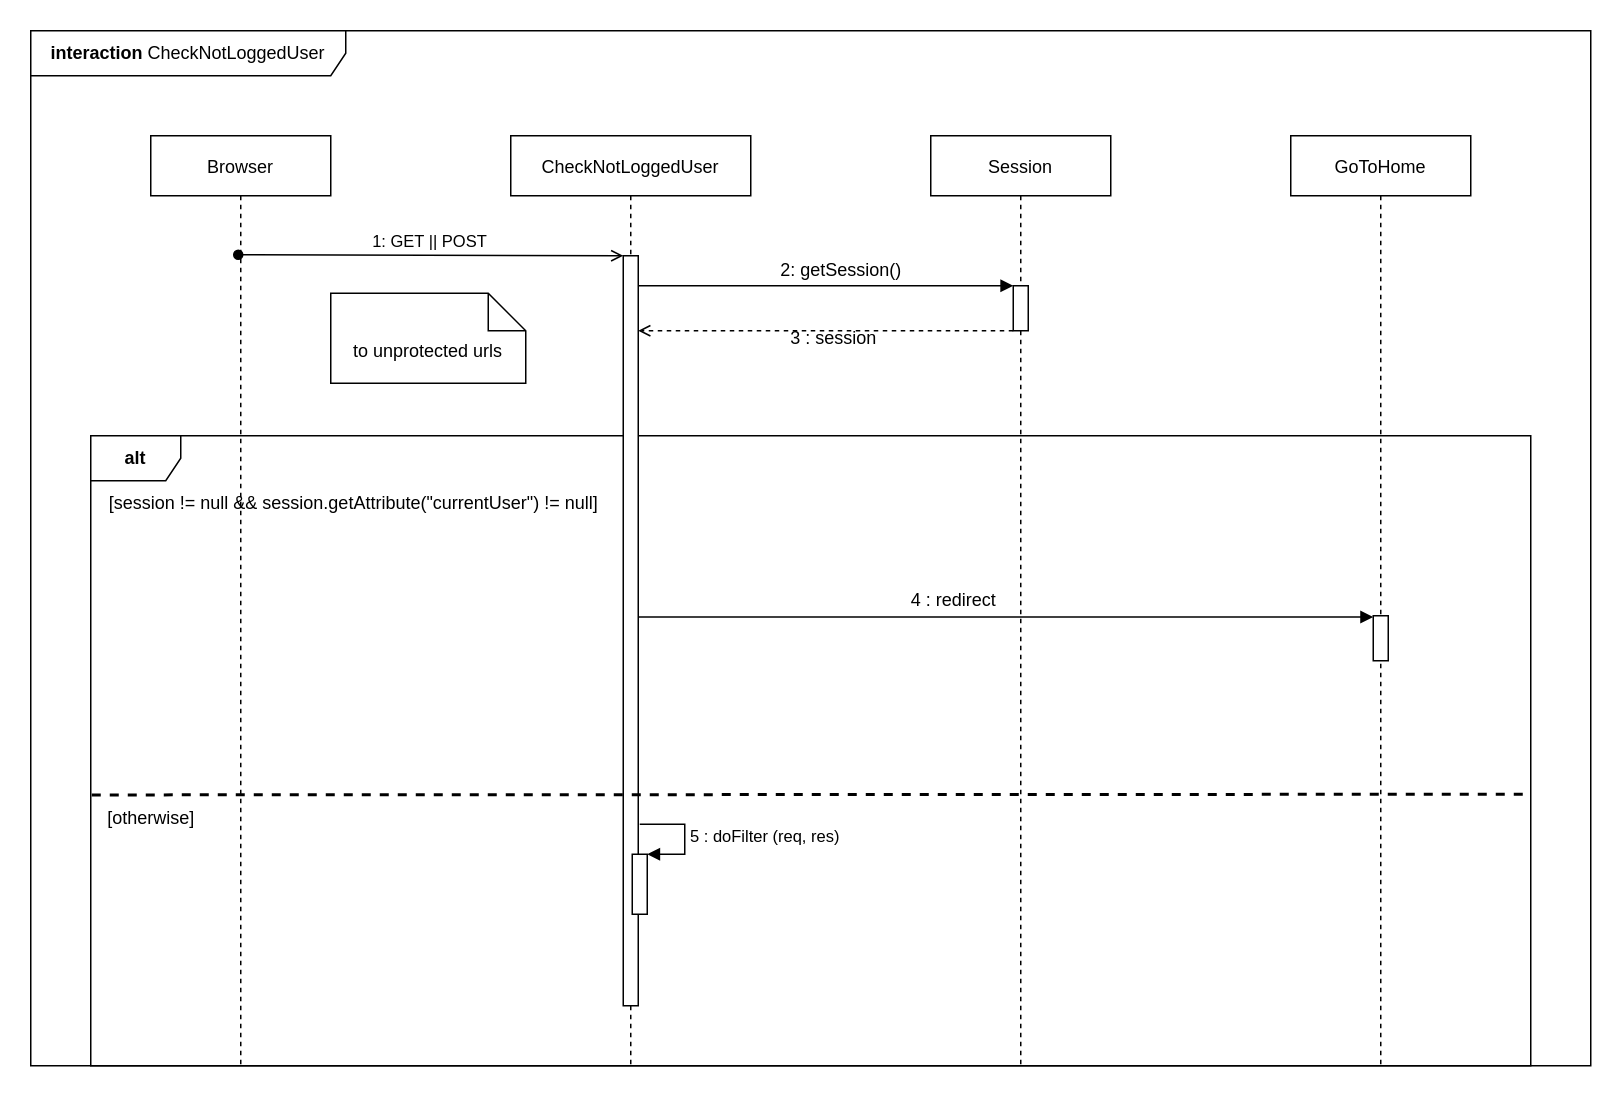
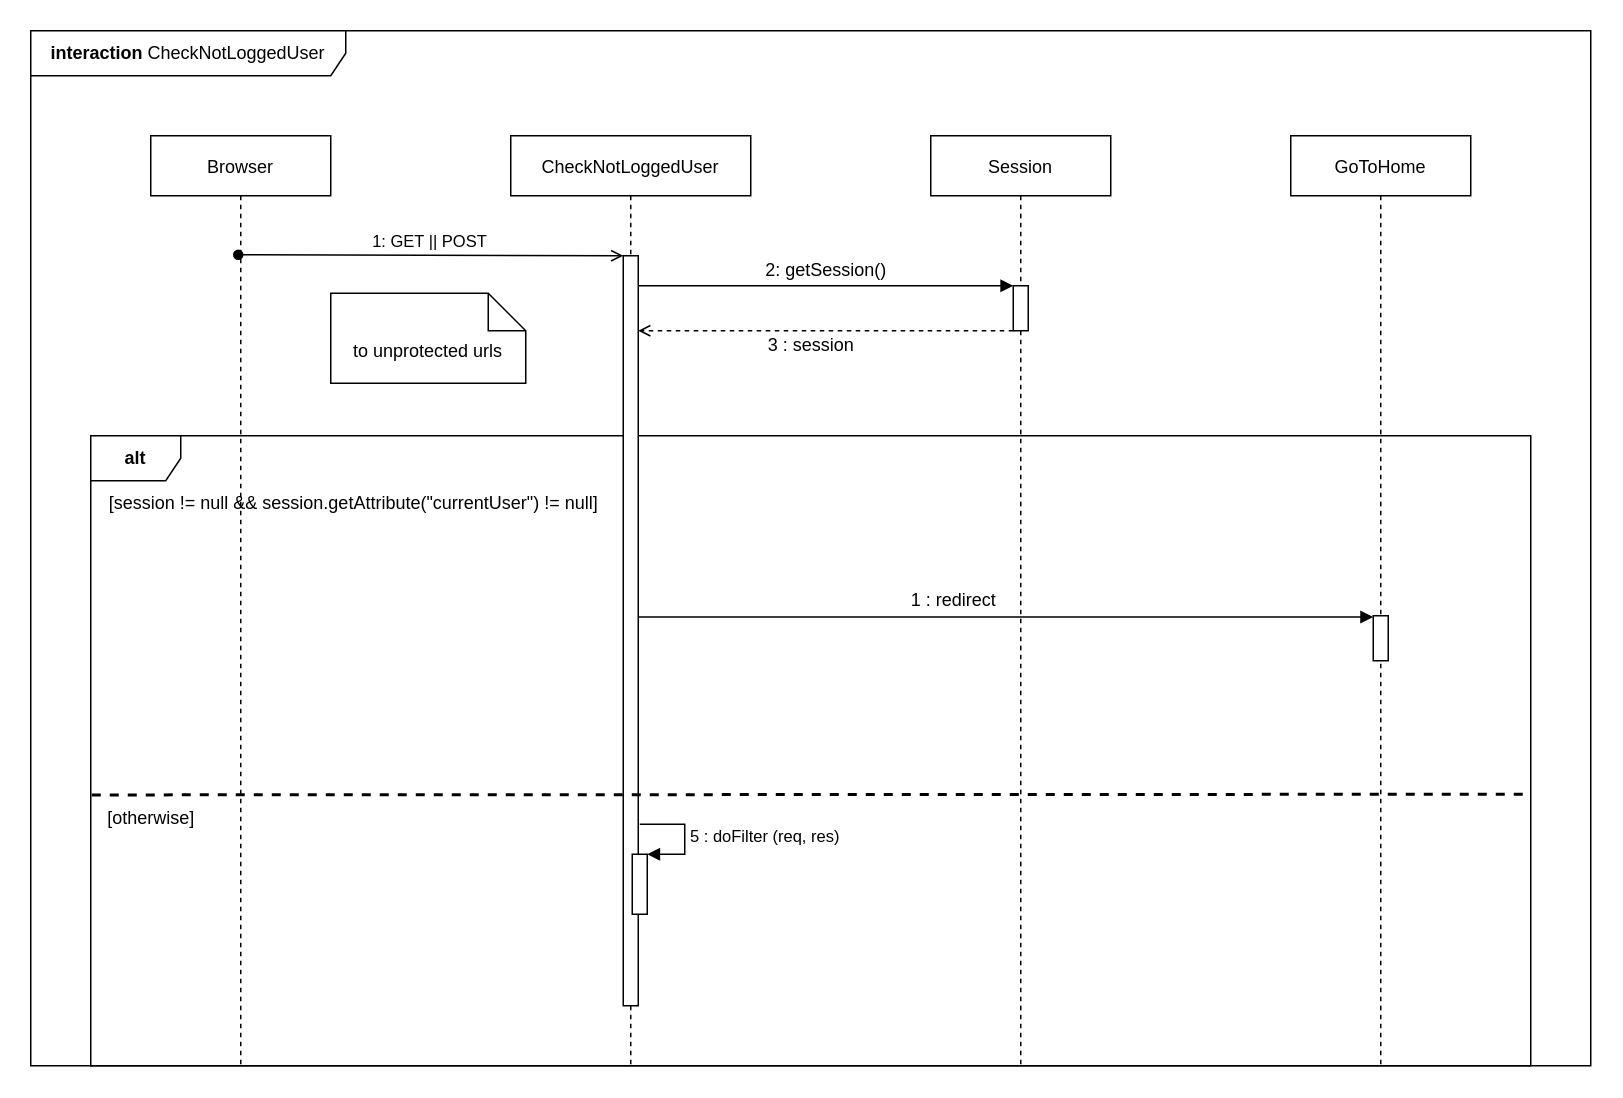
(841, 271) -> (826, 271)
(833, 338) -> (811, 346)
(954, 601) -> (954, 601)
